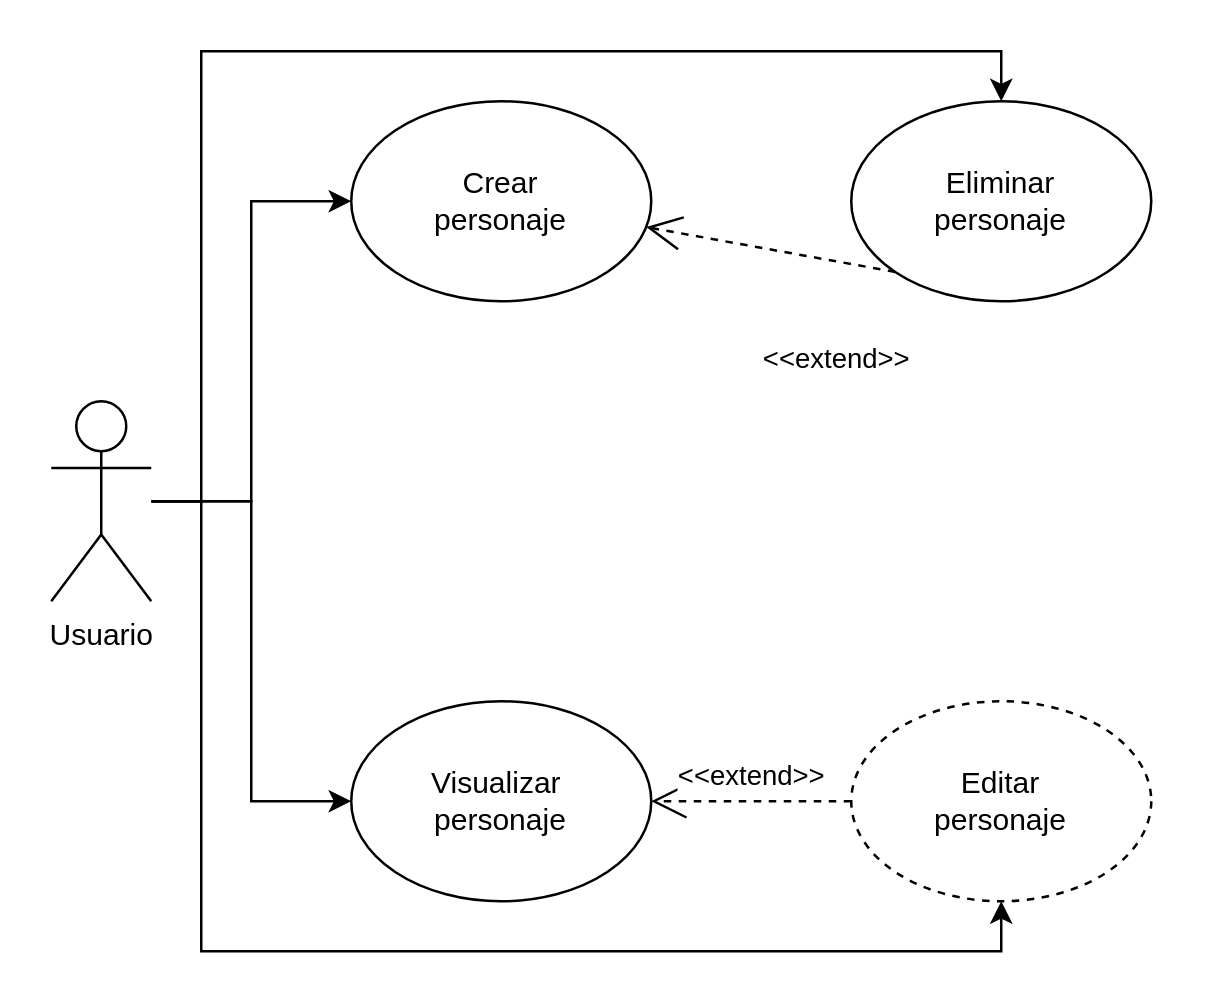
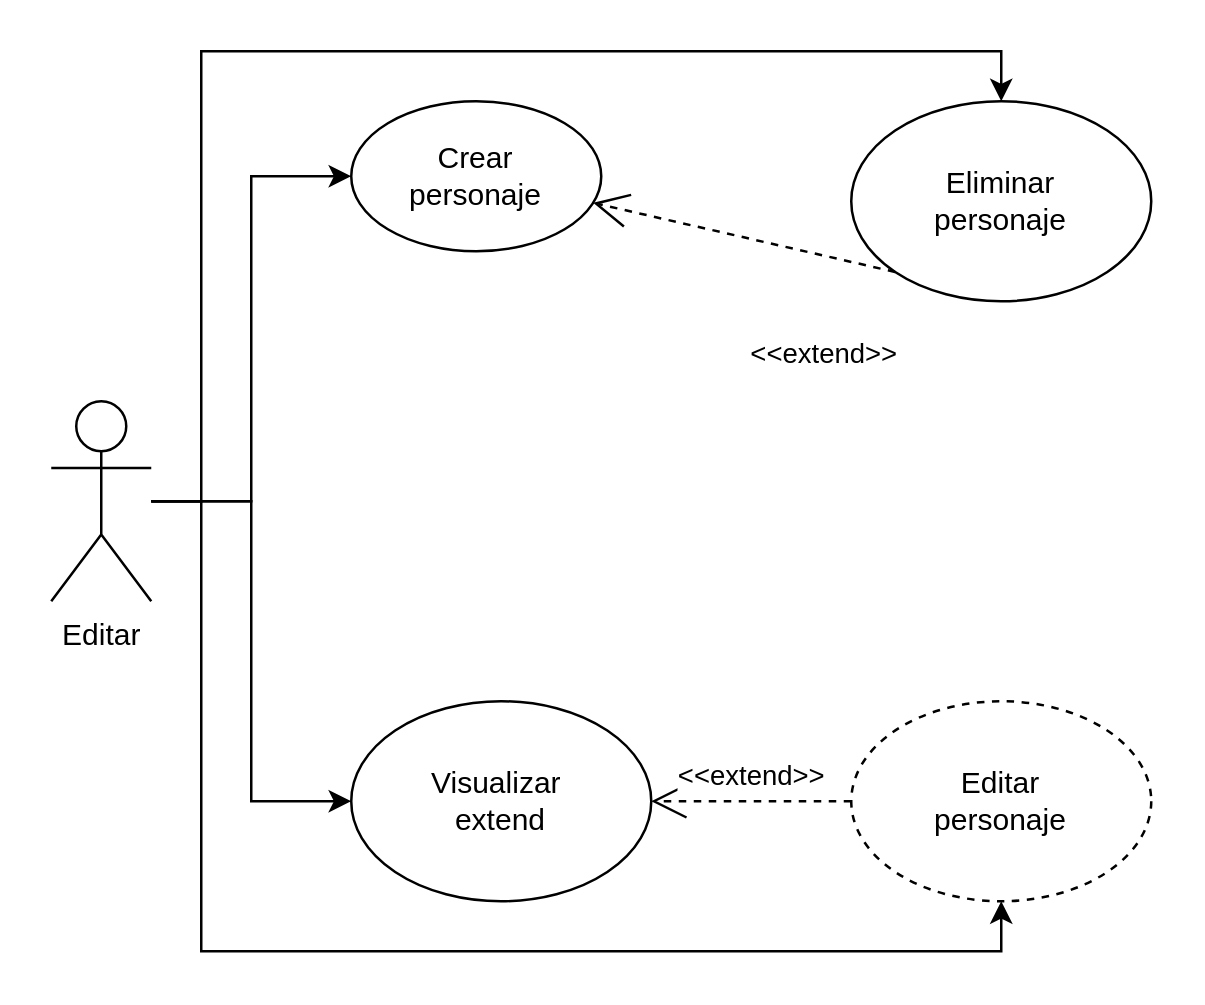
(501, 201) -> (476, 176)
(103, 637) -> (103, 637)
(501, 801) -> (501, 801)
